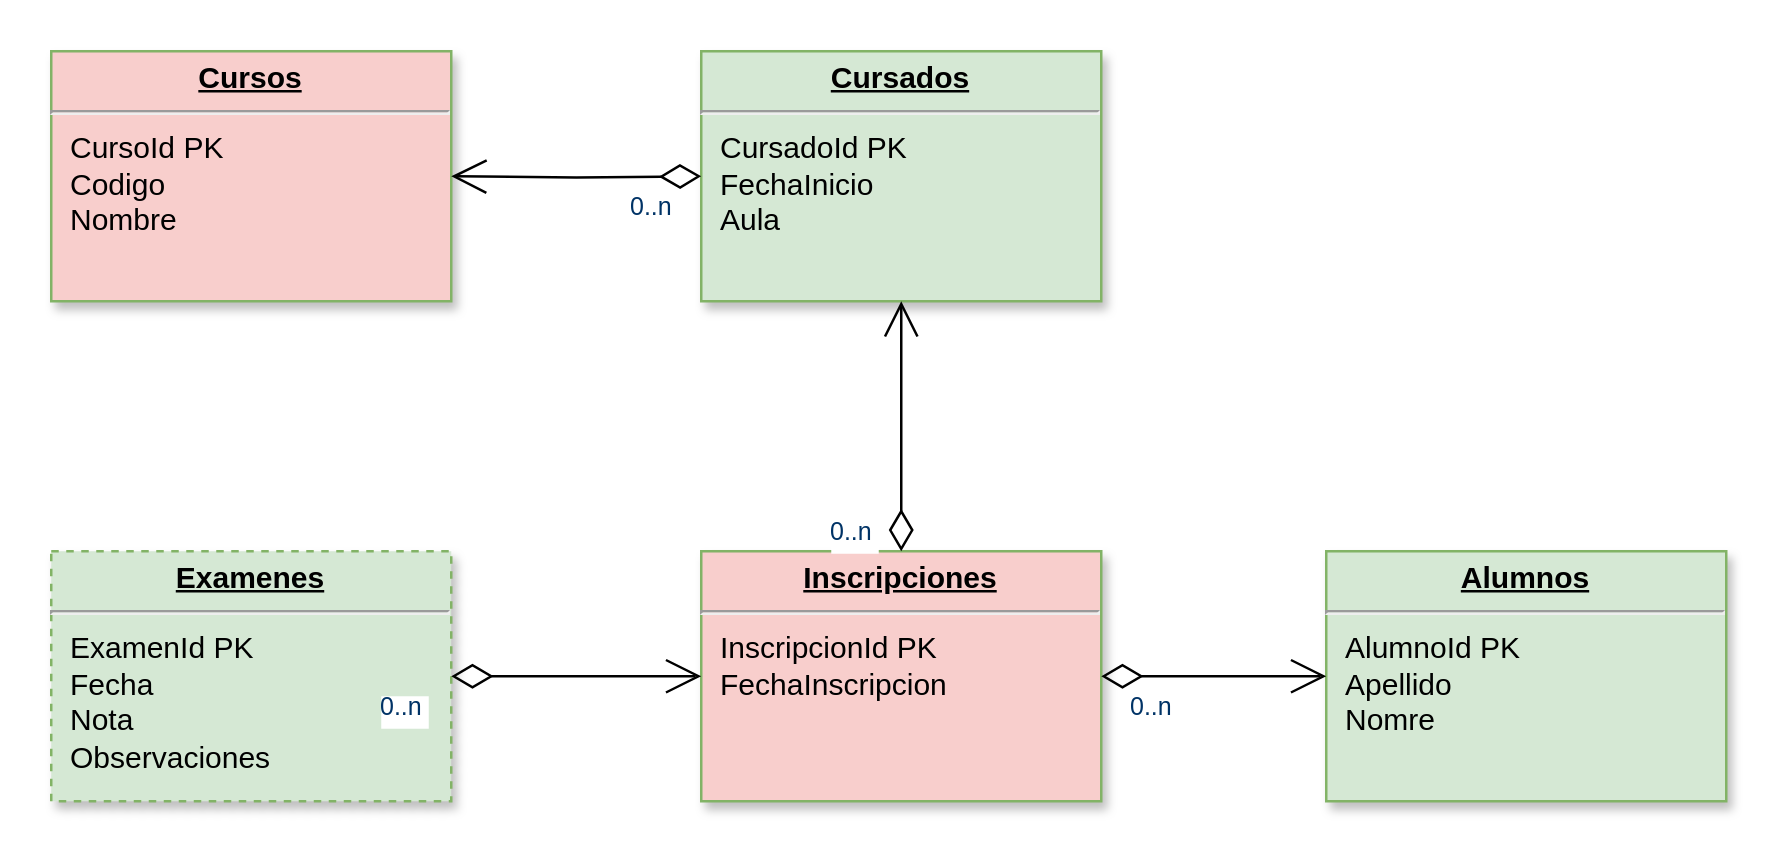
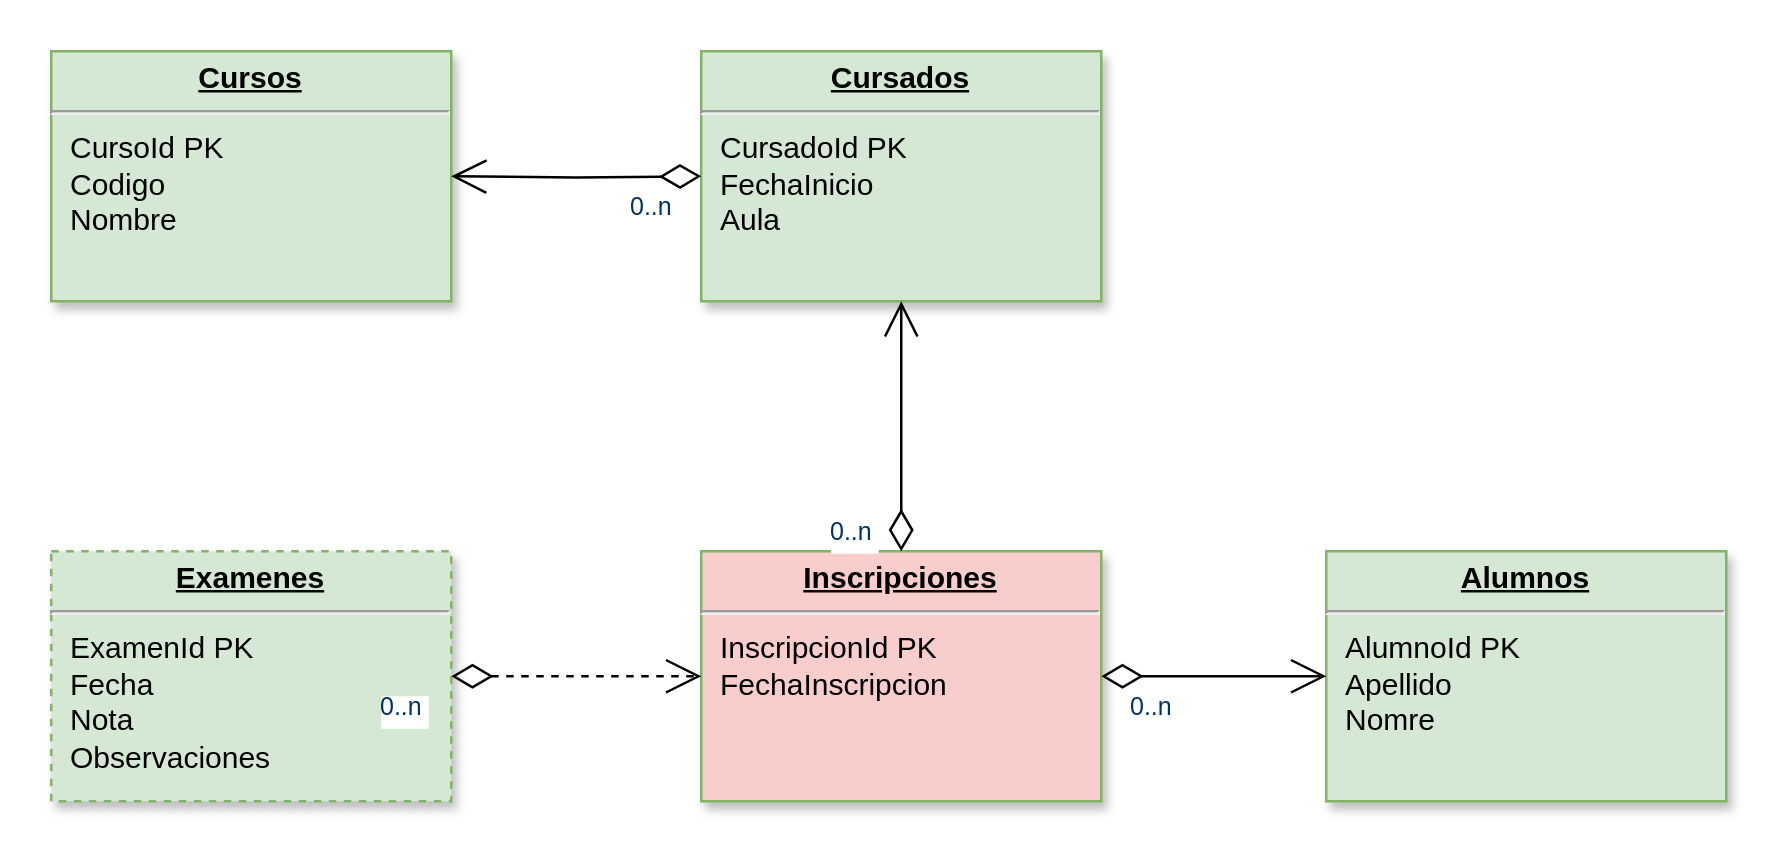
(251, 176) -> (251, 176)
(596, 676) -> (596, 676)
